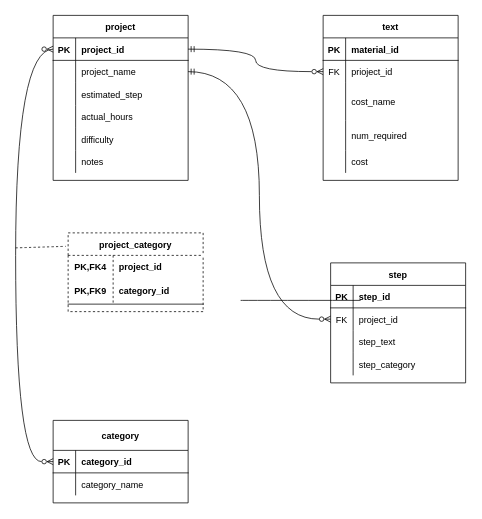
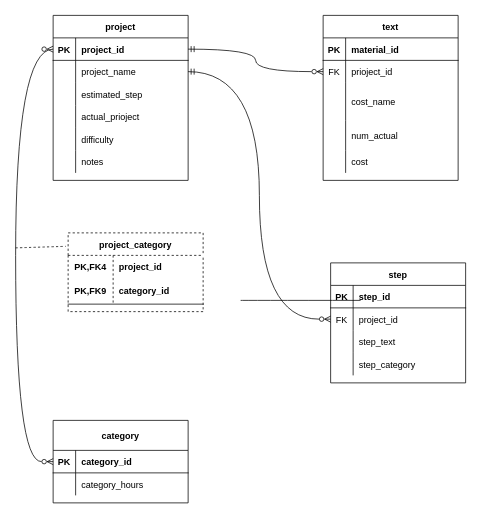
(110, 117) -> (116, 117)
(380, 136) -> (375, 136)
(114, 485) -> (116, 485)
